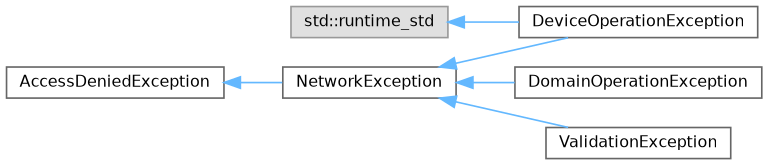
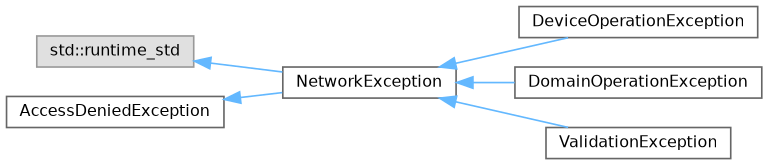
(492, 22) -> (247, 68)
